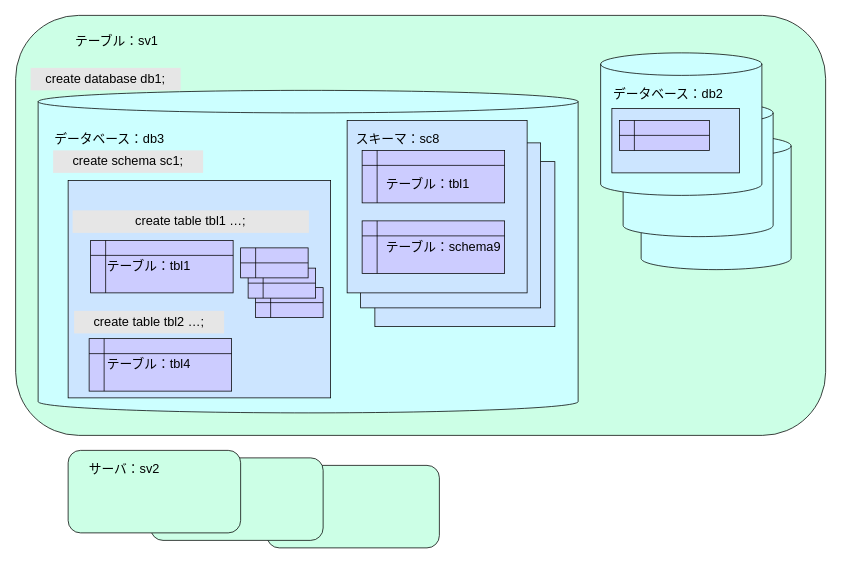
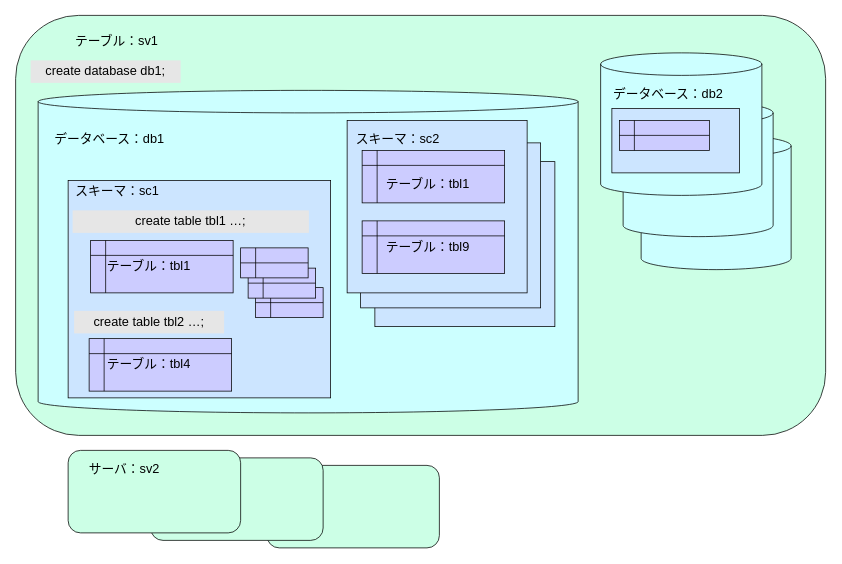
(105, 79) -> (105, 72)
(110, 139) -> (110, 139)
(398, 139) -> (398, 139)
(128, 162) -> none
none -> (145, 192)
(443, 247) -> (430, 247)
